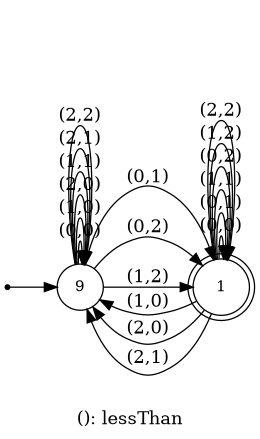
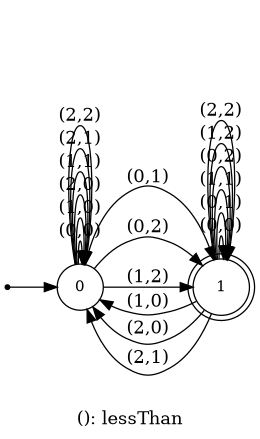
(80, 287) -> (80, 287)
